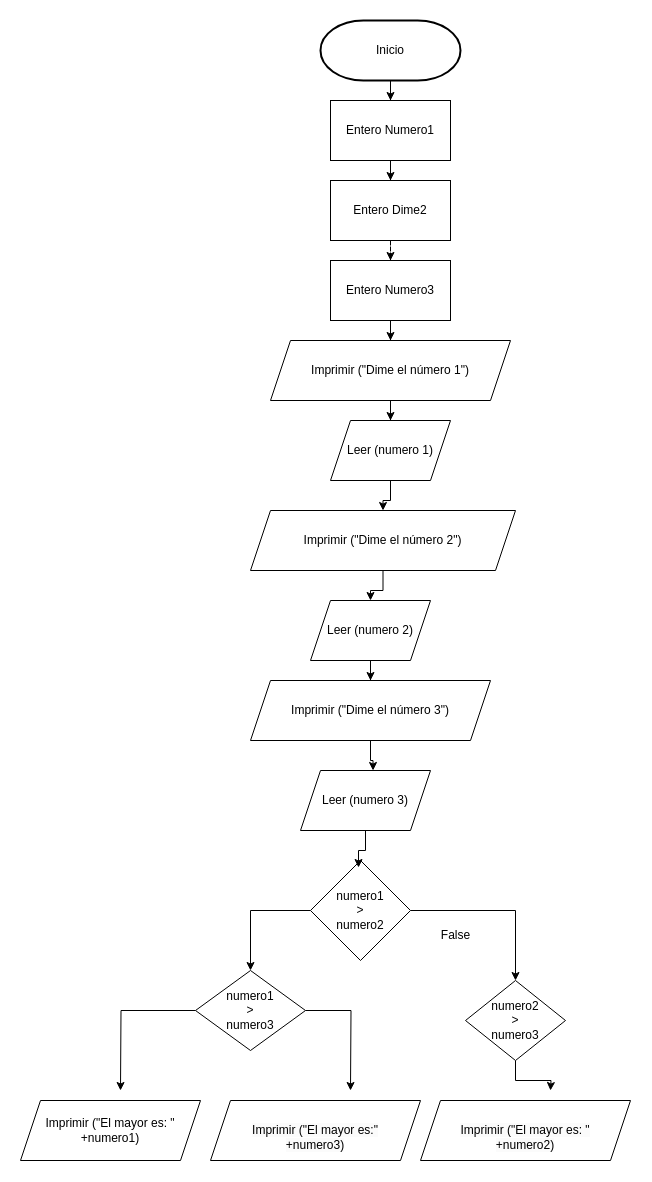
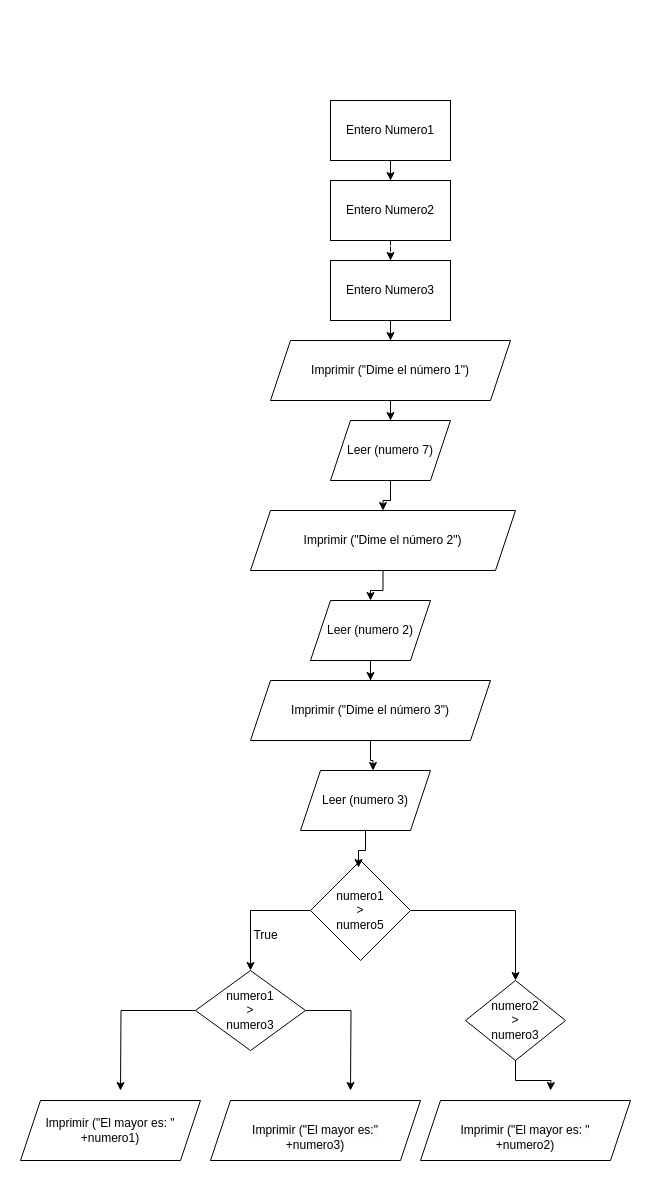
(391, 51) -> none
(391, 95) -> none
(391, 211) -> (391, 211)
(391, 451) -> (391, 451)
(361, 911) -> (361, 911)
none -> (266, 936)
(456, 936) -> none
